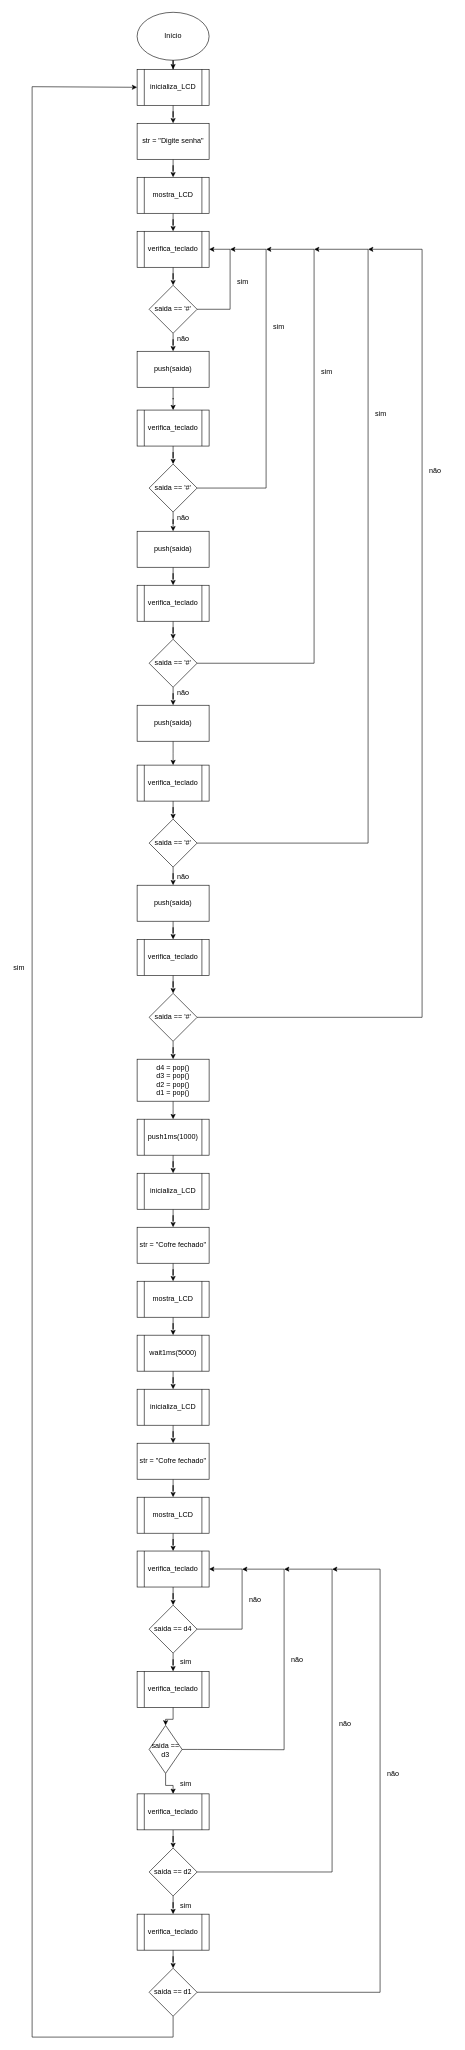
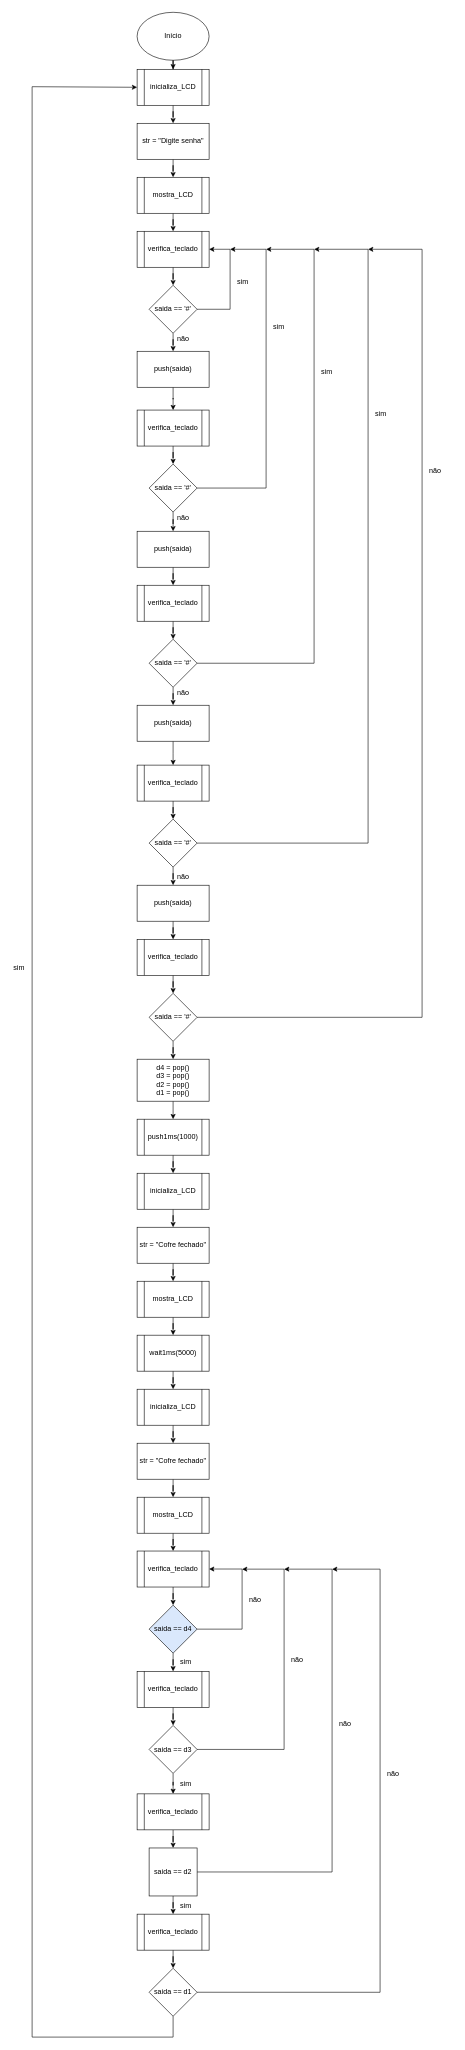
(173, 1629) -> (173, 1629)
(166, 1750) -> (173, 1750)
(173, 1872) -> (173, 1872)
